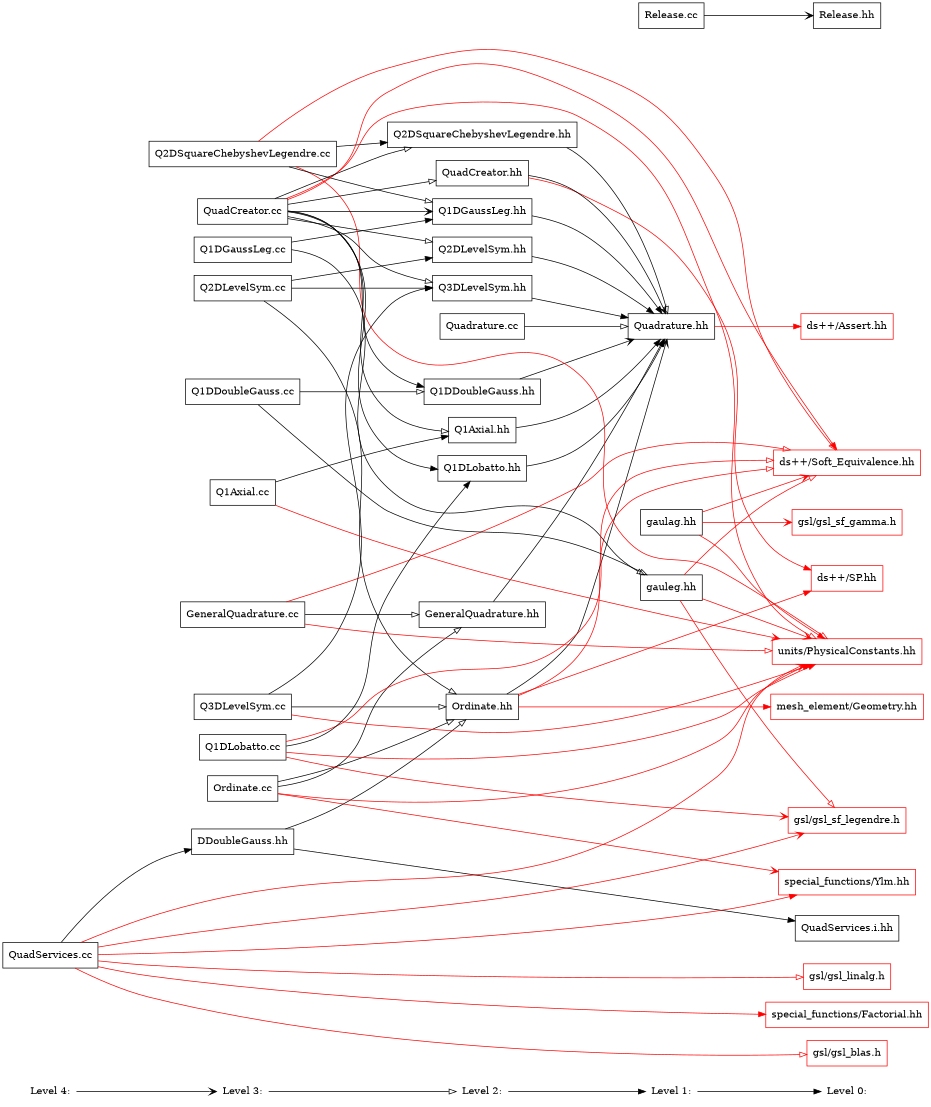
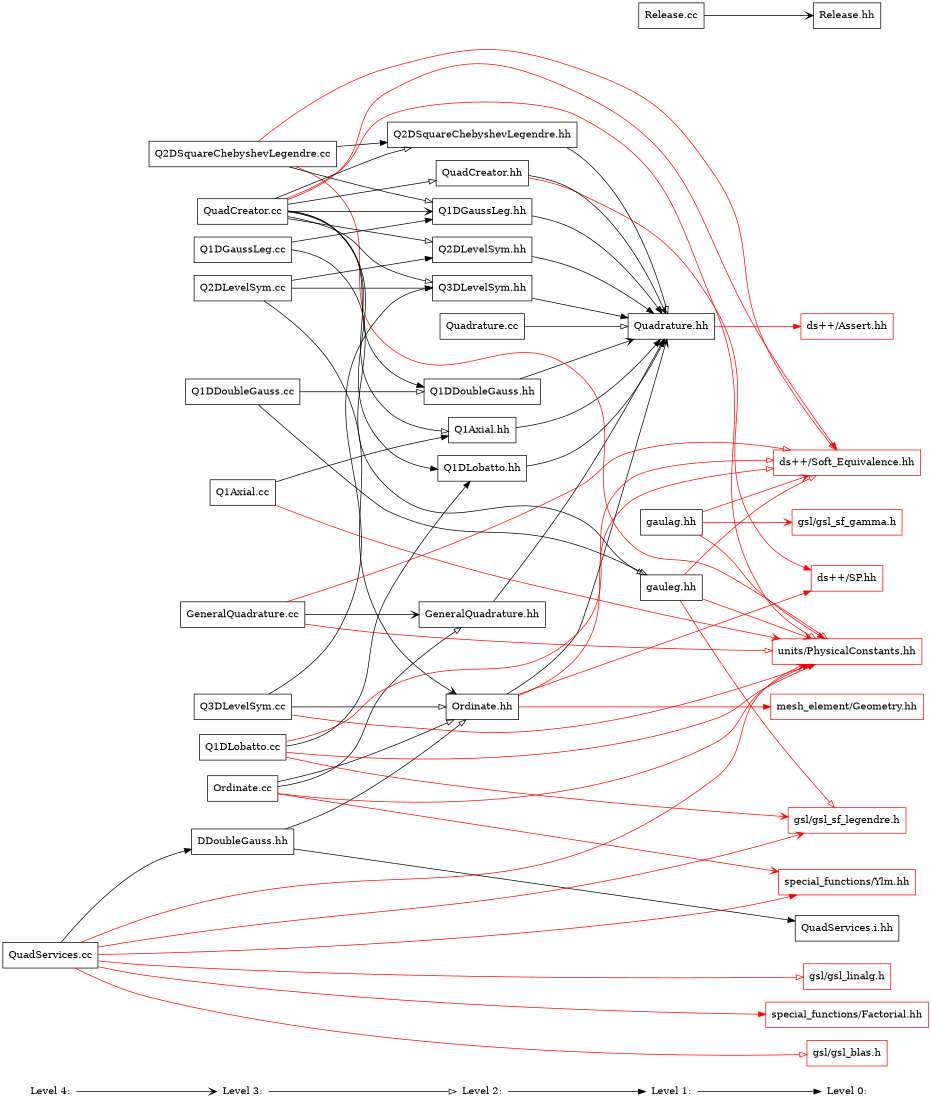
(361, 483) -> (361, 483)
(358, 615) -> (358, 615)
